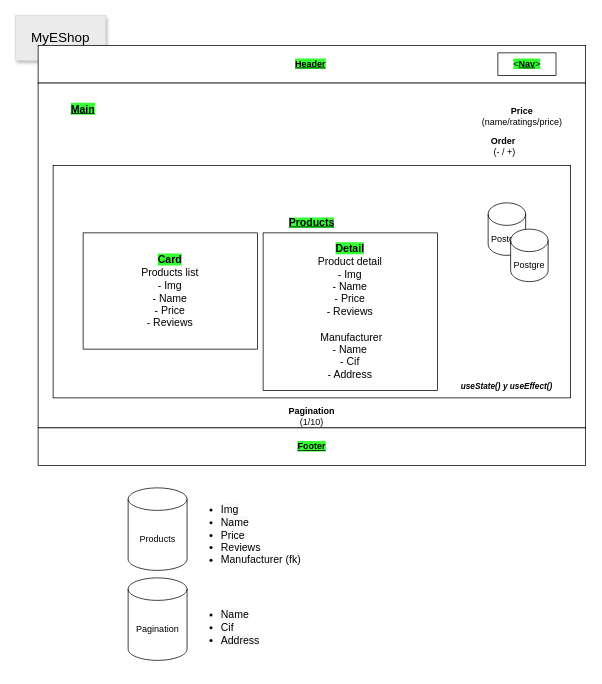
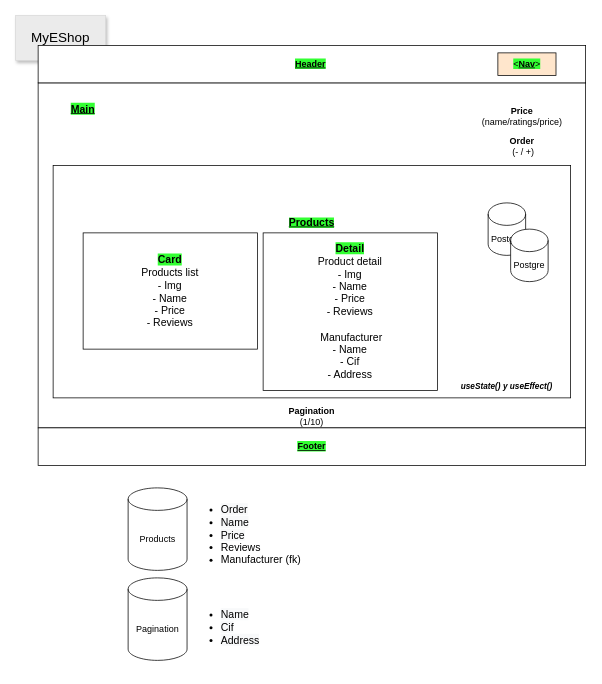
(527, 64) -> (527, 64)
(503, 147) -> (522, 147)
(239, 525) -> (239, 525)
